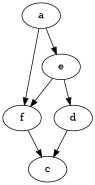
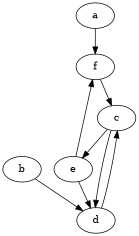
(50, 38) -> (97, 141)
none -> (102, 165)
none -> (22, 169)
